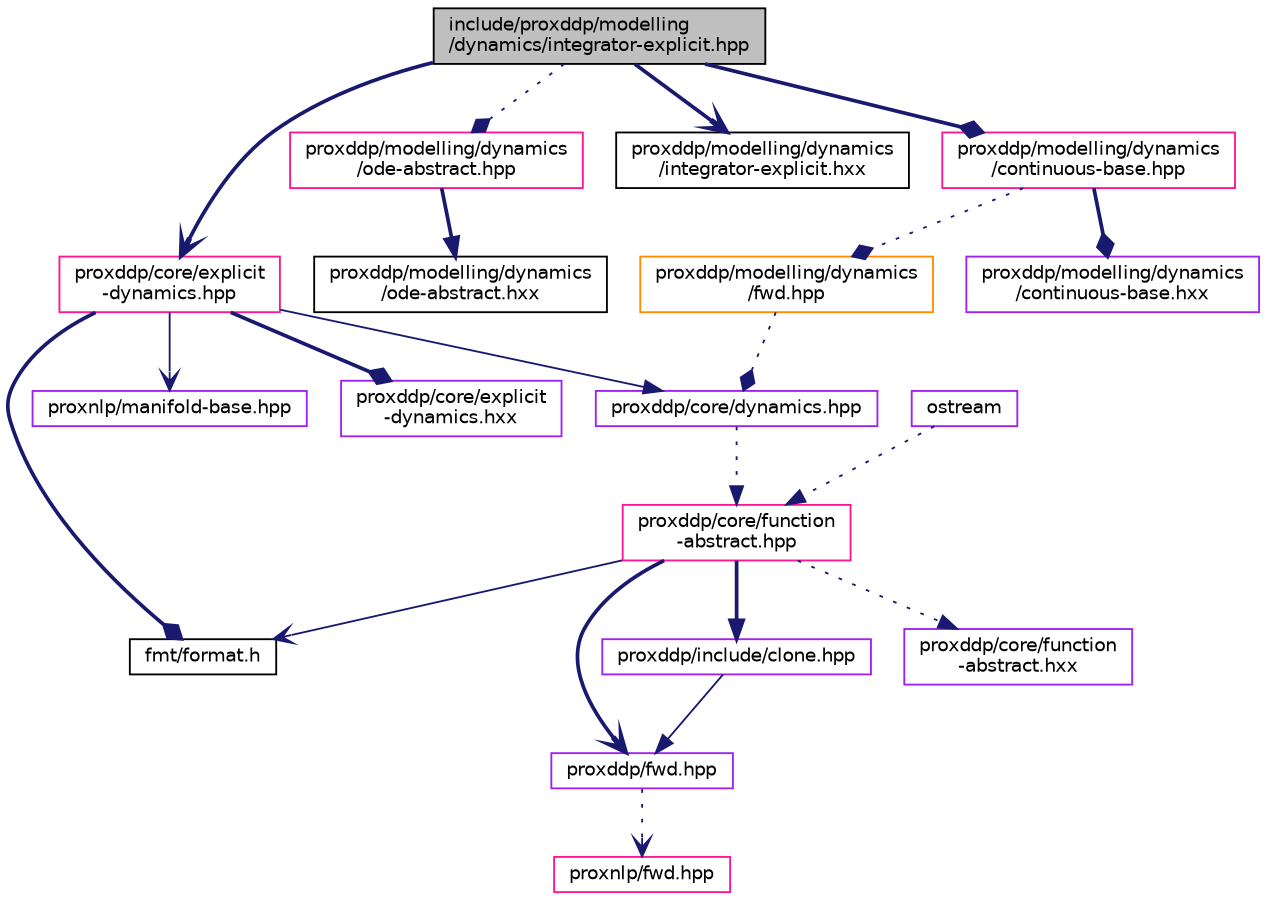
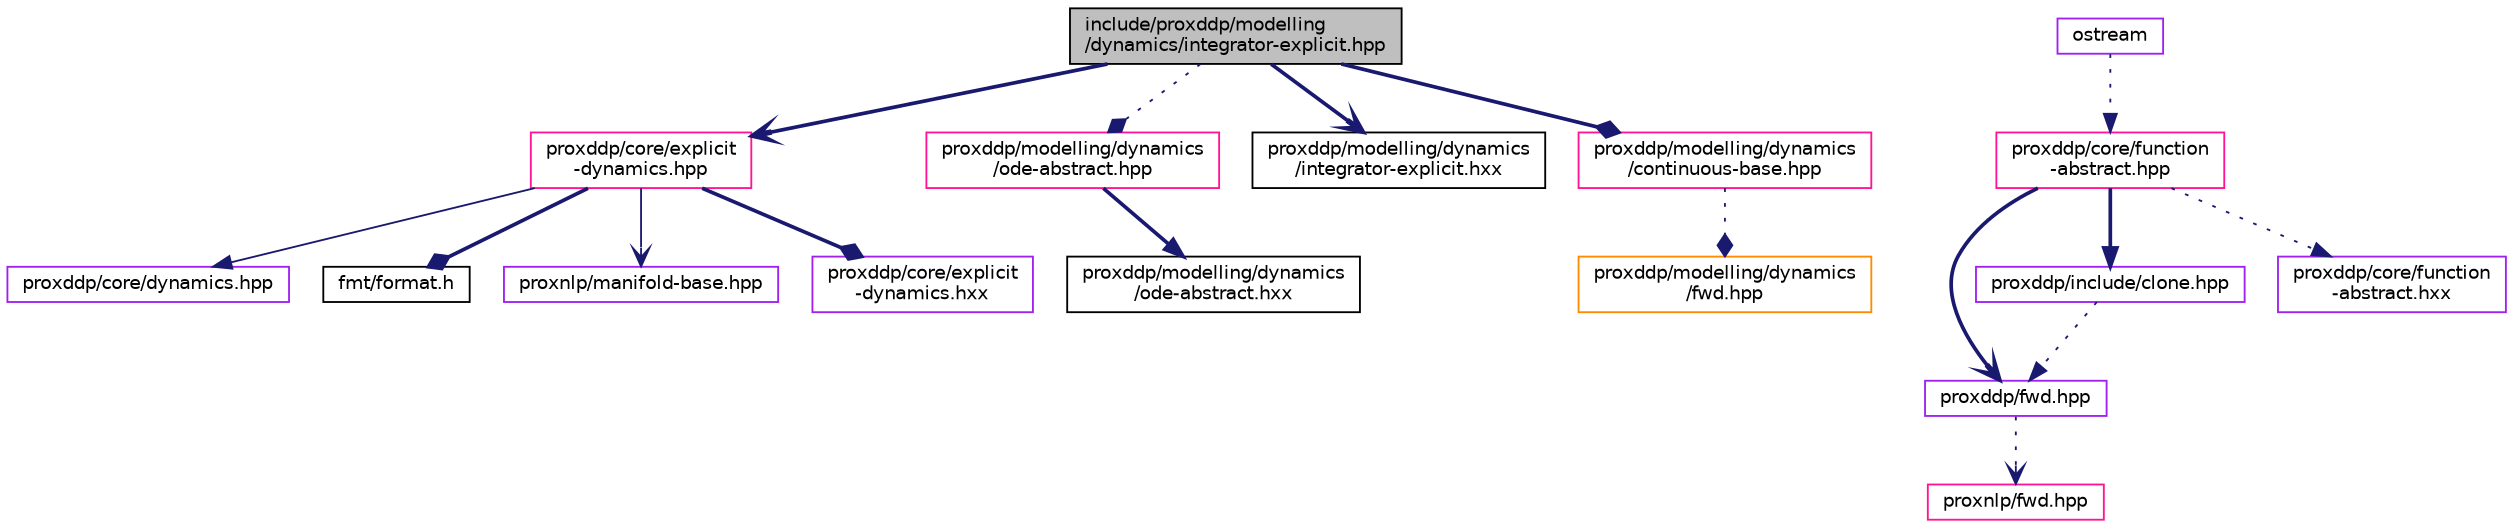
(1113, 284) -> none
(764, 341) -> none
(737, 456) -> none
(457, 598) -> none
(696, 707) -> (2069, 334)
